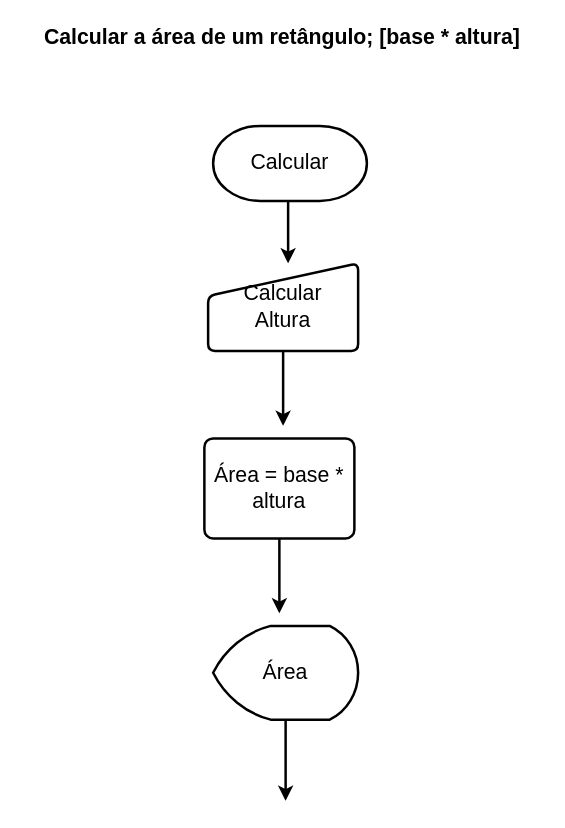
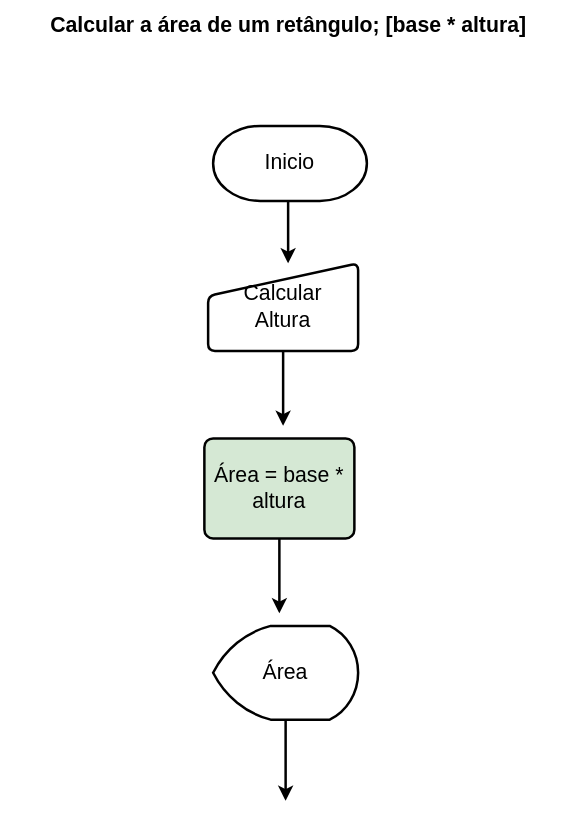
(282, 38) -> (288, 26)
(290, 163) -> (290, 163)
(279, 488) -> (279, 488)
